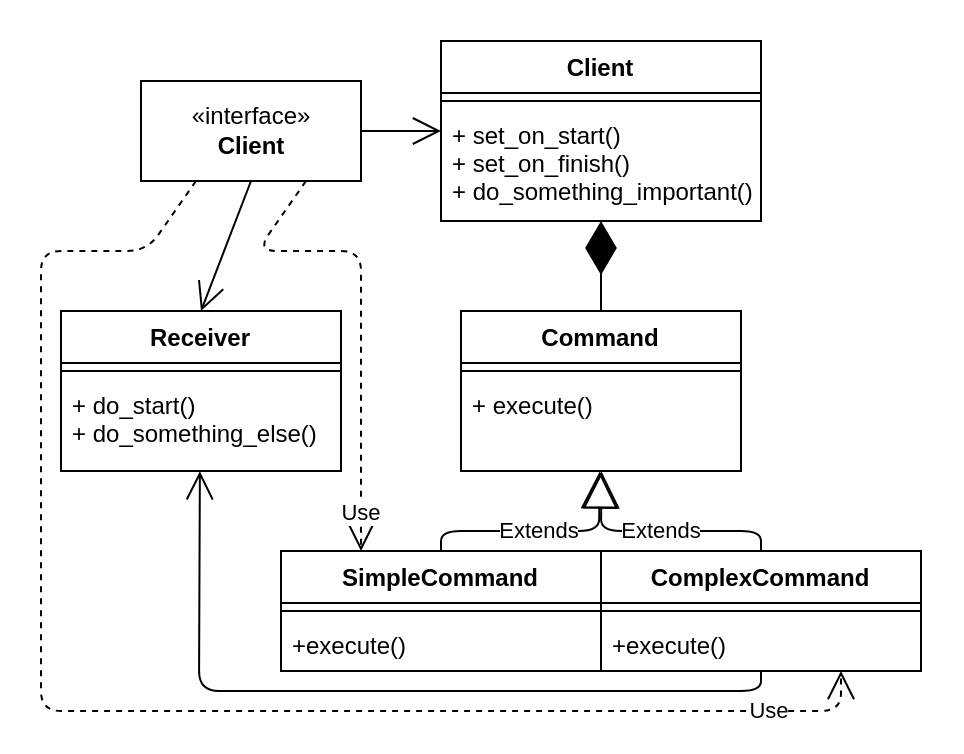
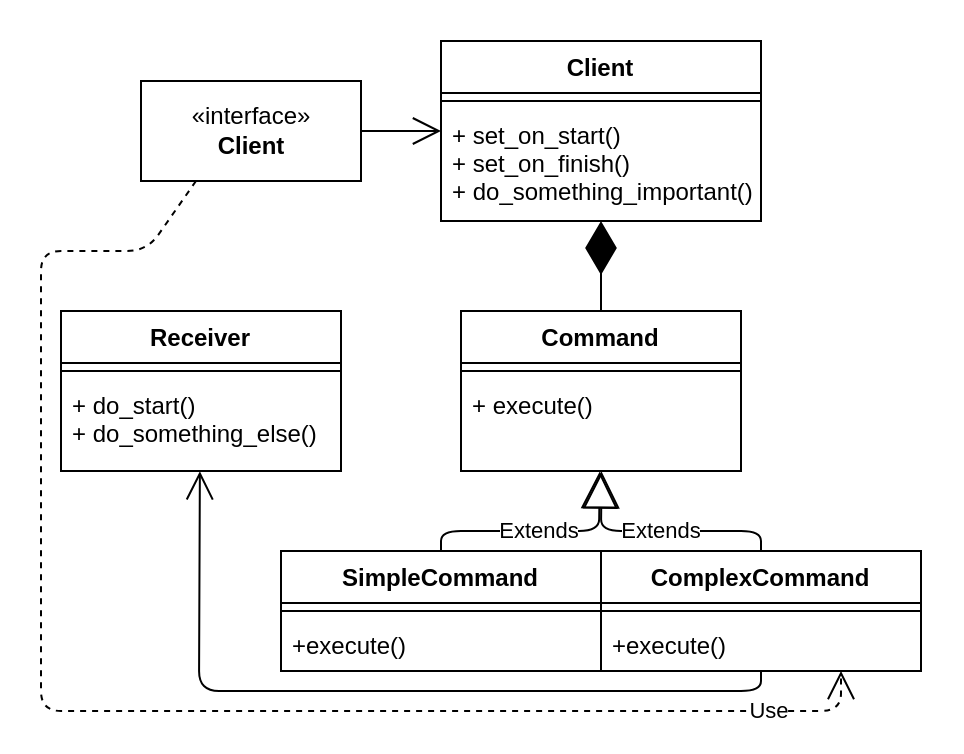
(227, 244) -> none
(361, 297) -> none
